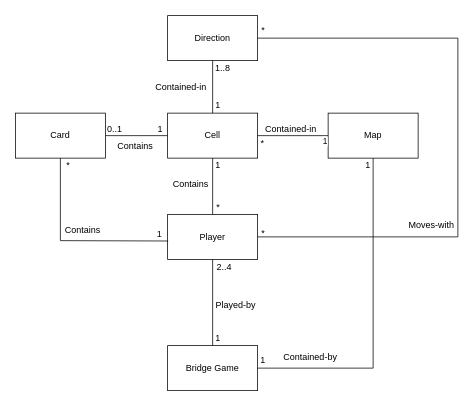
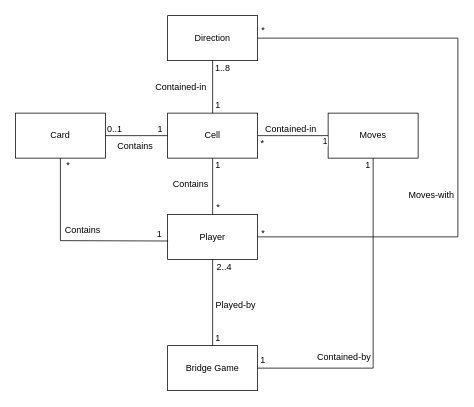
(373, 135) -> (373, 135)
(432, 225) -> (432, 195)
(311, 357) -> (344, 357)
